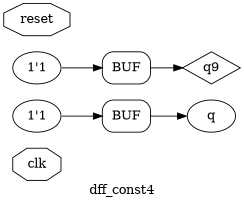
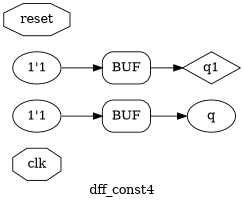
(211, 68) -> (211, 68)
